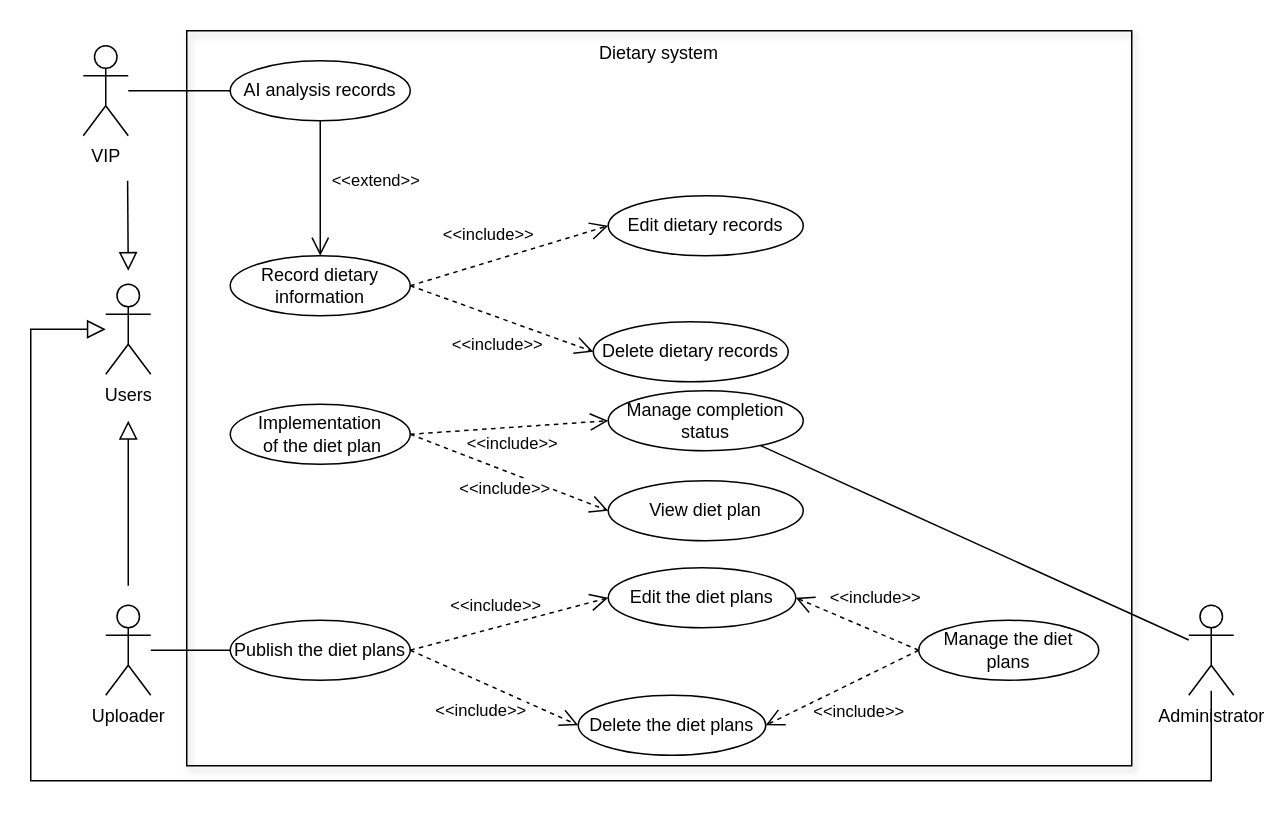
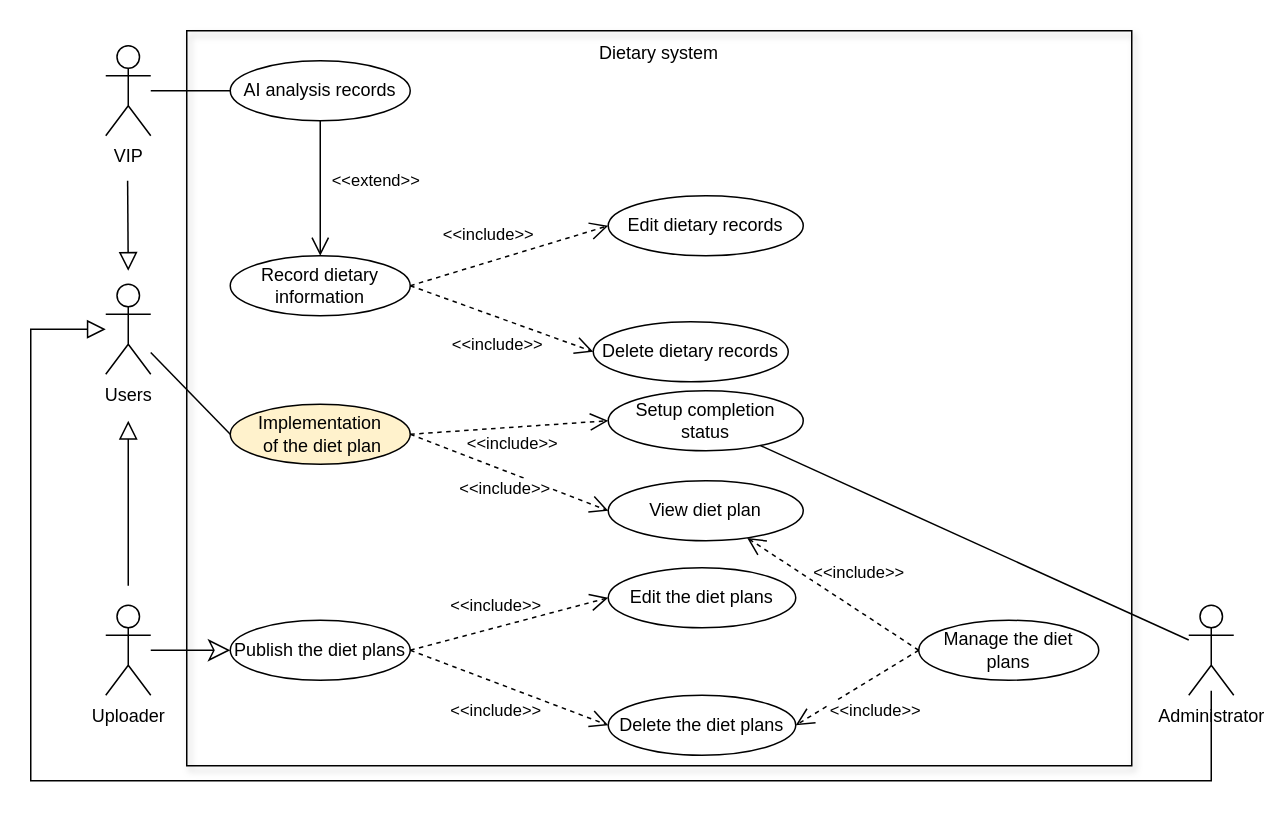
(106, 91) -> (128, 91)
none -> (191, 393)
(706, 421) -> (706, 421)
(320, 434) -> (320, 434)
(857, 624) -> (833, 594)
(219, 650) -> (212, 650)
(672, 725) -> (702, 725)
